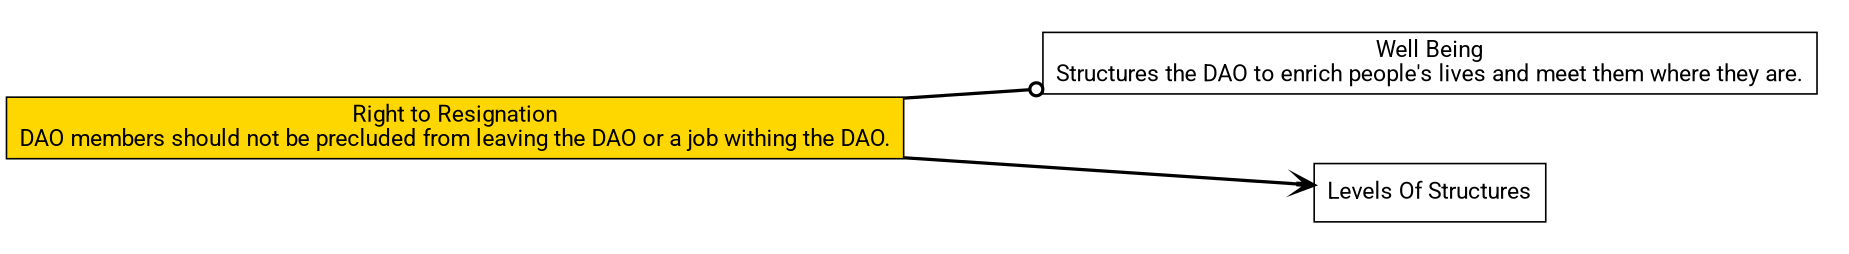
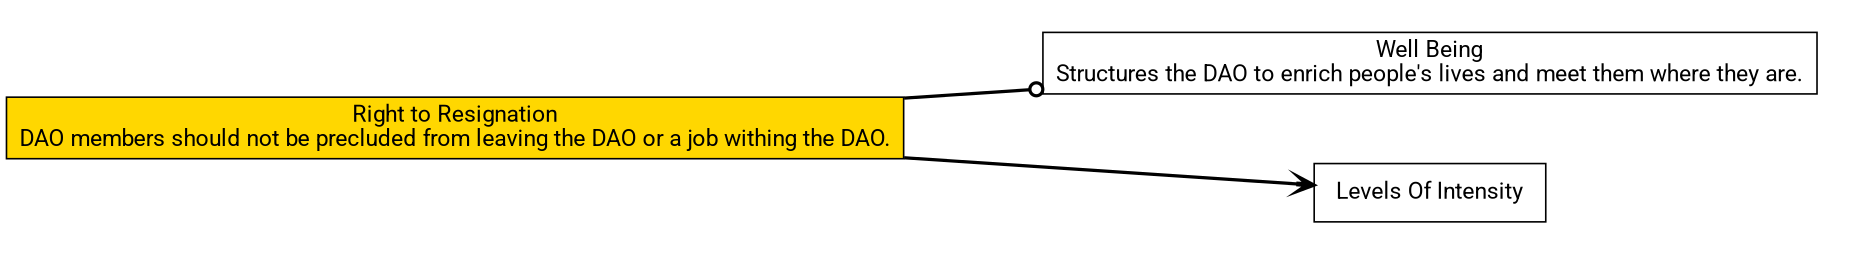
(1430, 193) -> (1430, 193)
